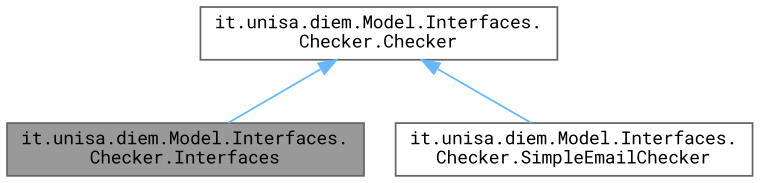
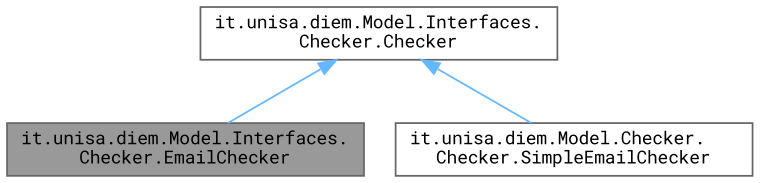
(186, 149) -> (186, 149)
(574, 149) -> (574, 149)
